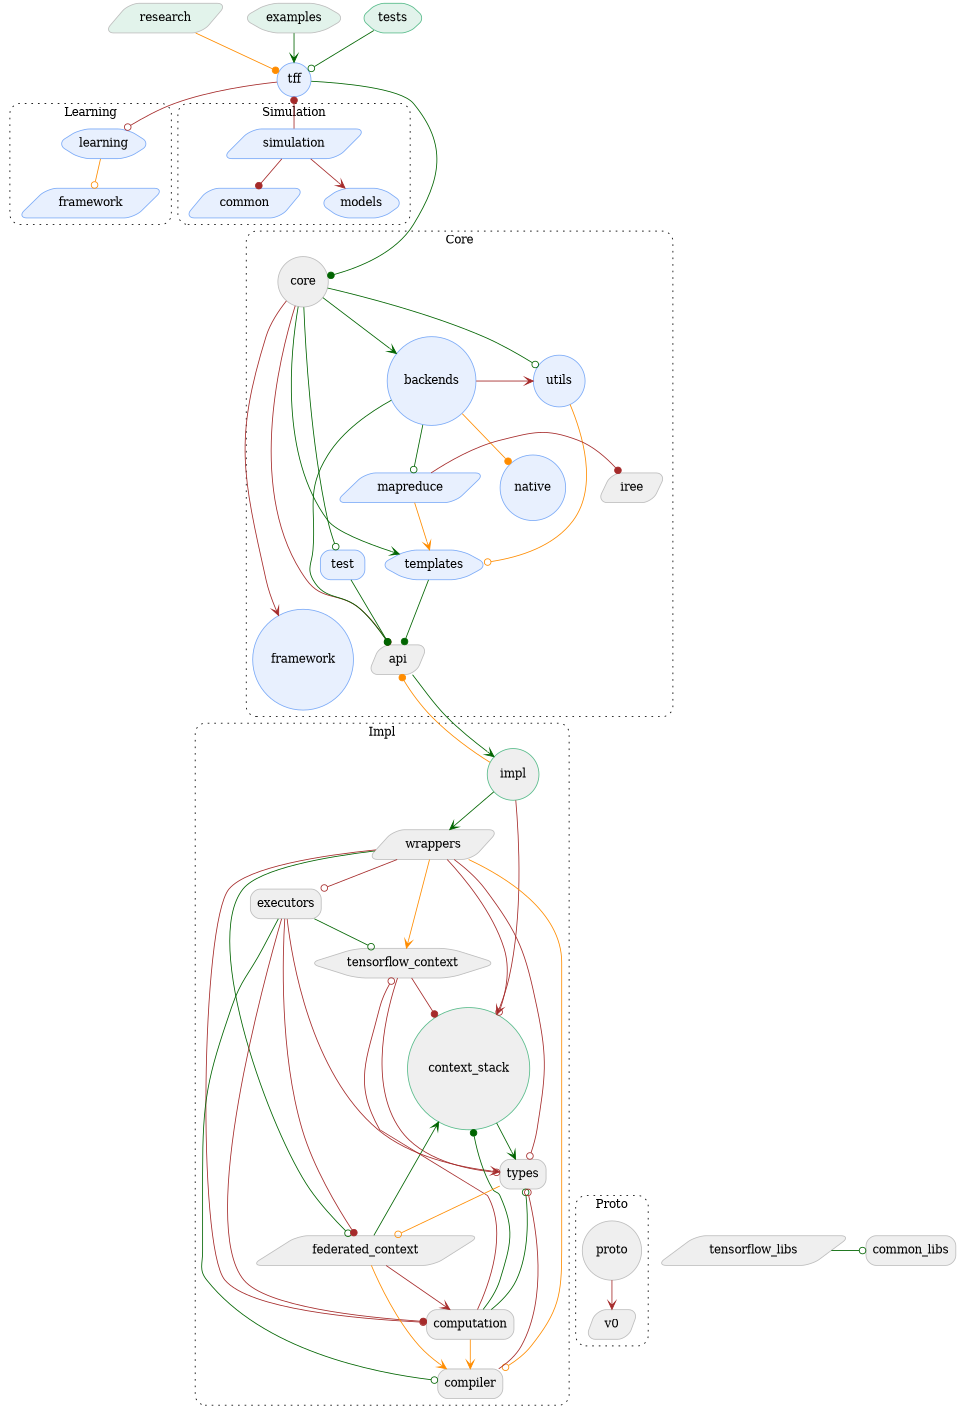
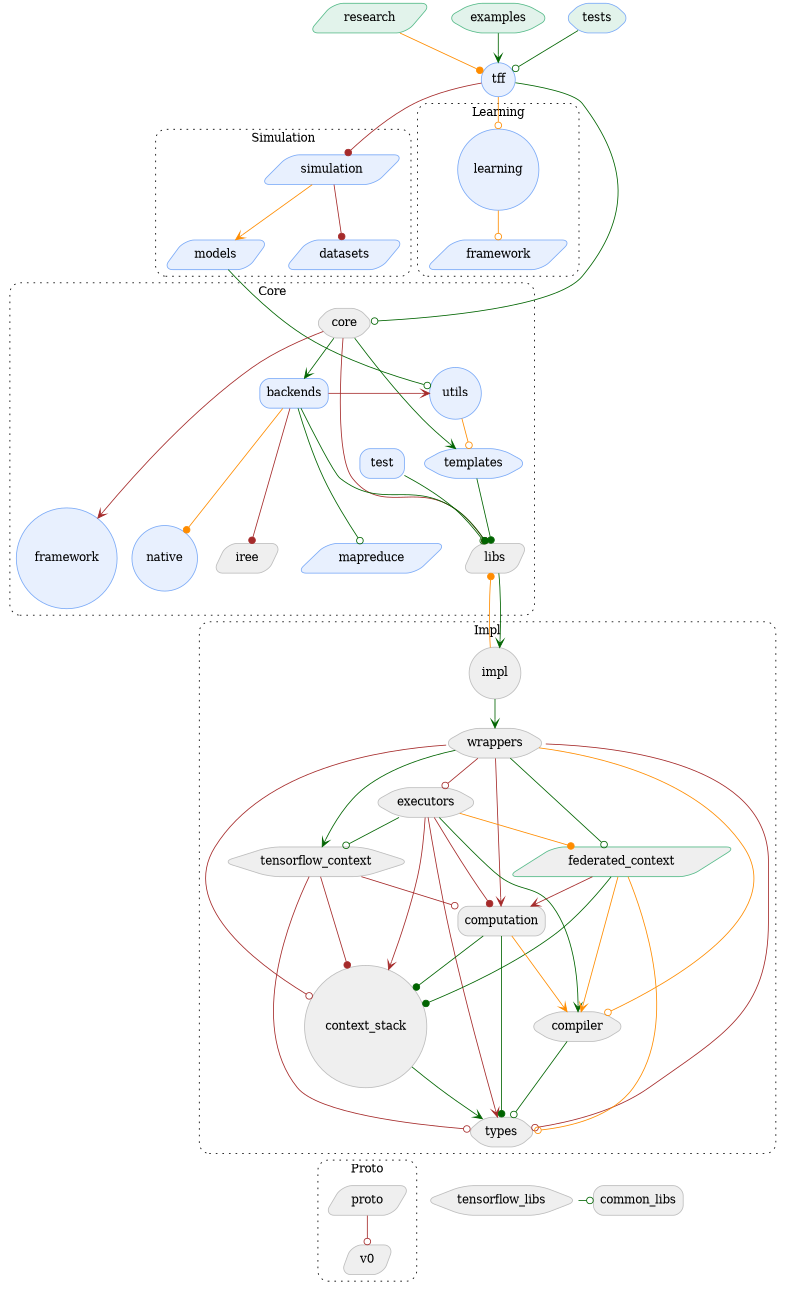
(166, 18) -> (370, 18)
(294, 18) -> (498, 18)
(393, 18) -> (597, 18)
(201, 95) -> (498, 109)
(294, 116) -> (410, 106)
(104, 144) -> (498, 170)
(437, 158) -> (597, 256)
(325, 171) -> (277, 210)
(245, 203) -> (344, 255)
(362, 203) -> (216, 255)
(303, 282) -> (344, 323)
(433, 318) -> (317, 343)
(432, 381) -> (294, 393)
(313, 426) -> none
(525, 434) -> (271, 473)
(421, 522) -> none
(398, 660) -> (495, 558)
(513, 774) -> (495, 673)
(433, 845) -> (495, 743)
(419, 900) -> (379, 778)
(286, 904) -> (426, 803)
(518, 904) -> (415, 887)
(469, 1069) -> (366, 1027)
(206, 1071) -> (498, 832)
(292, 1081) -> (514, 829)
(445, 1169) -> (406, 891)
(523, 1174) -> (502, 1132)
(404, 1182) -> (534, 949)
(451, 1209) -> (654, 1034)
(203, 1218) -> (536, 892)
(366, 1251) -> (622, 862)
(612, 1251) -> (367, 1200)
(754, 1251) -> (502, 1200)
(524, 1258) -> (502, 1023)
(537, 1288) -> (541, 1077)
(612, 1291) -> (367, 1227)
(470, 1384) -> (577, 1027)
